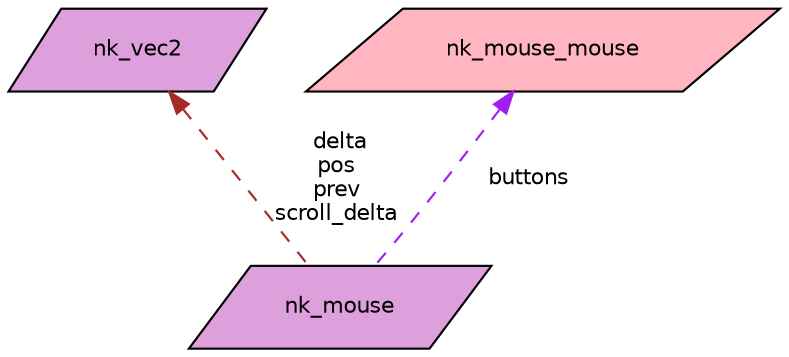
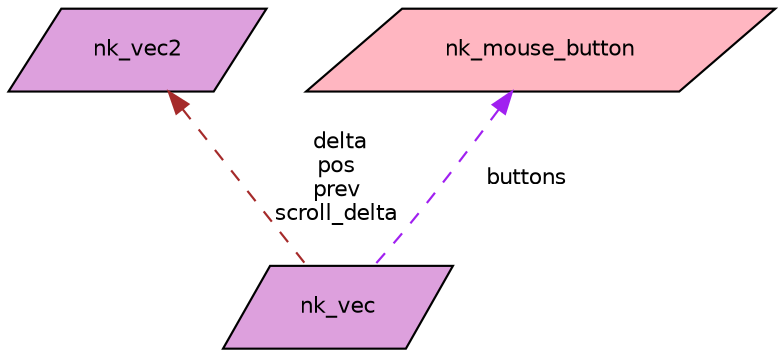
(543, 50) -> (541, 50)
(340, 307) -> (338, 307)
